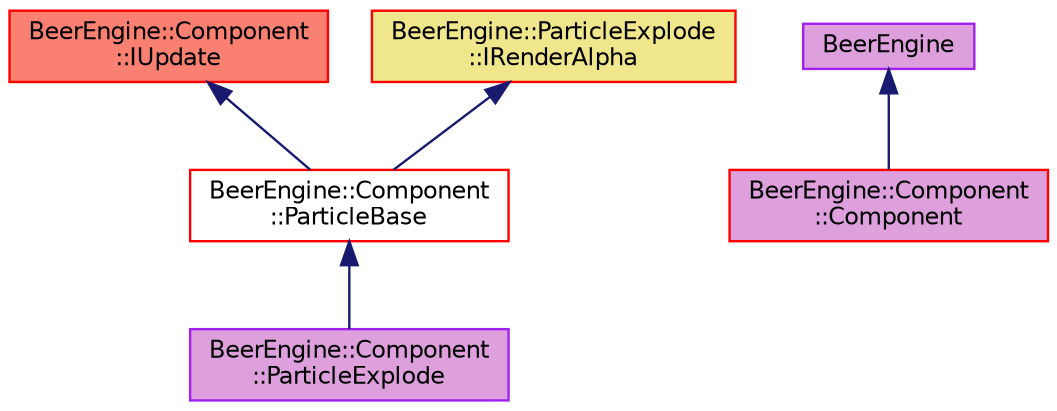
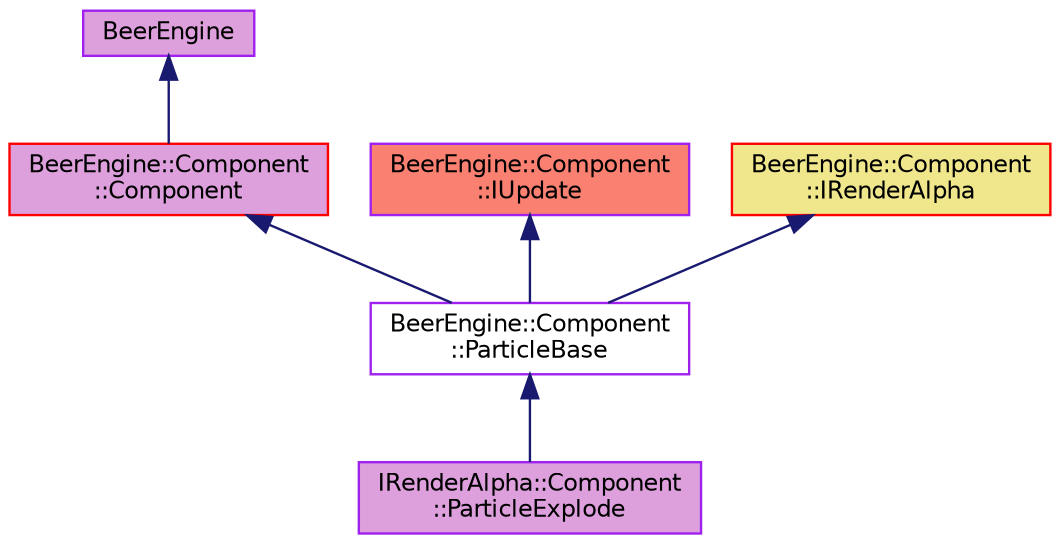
(169, 46) -> (530, 179)
(554, 46) -> (891, 179)
(349, 206) -> (530, 339)
none -> (360, 264)
(349, 365) -> (530, 498)
